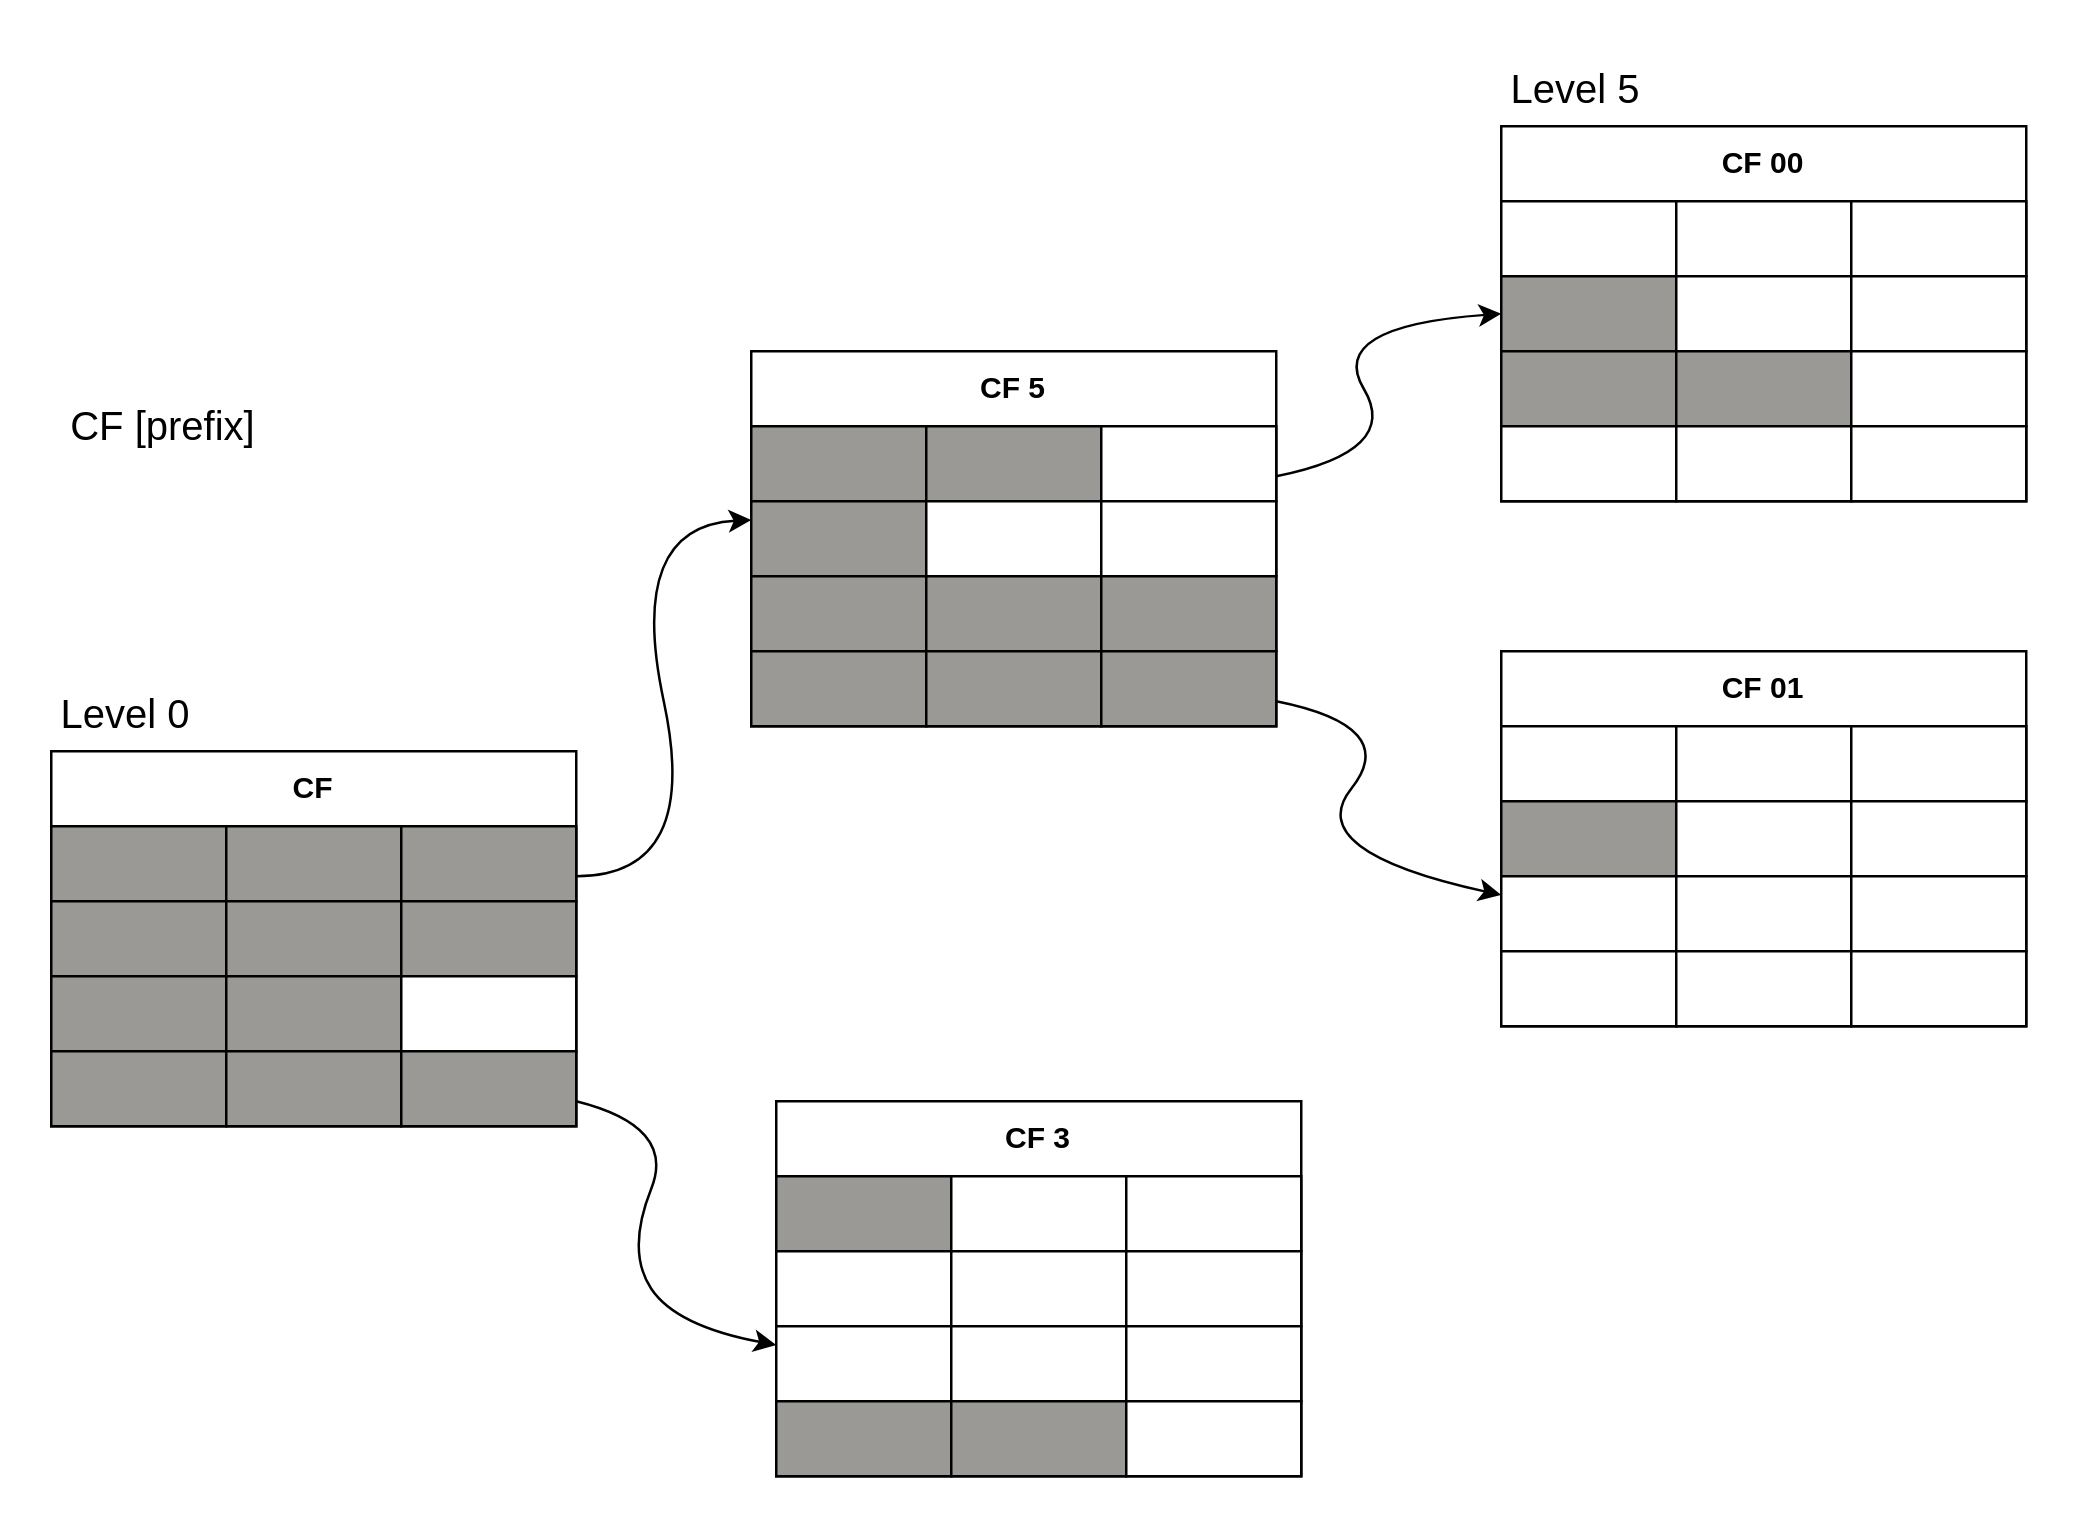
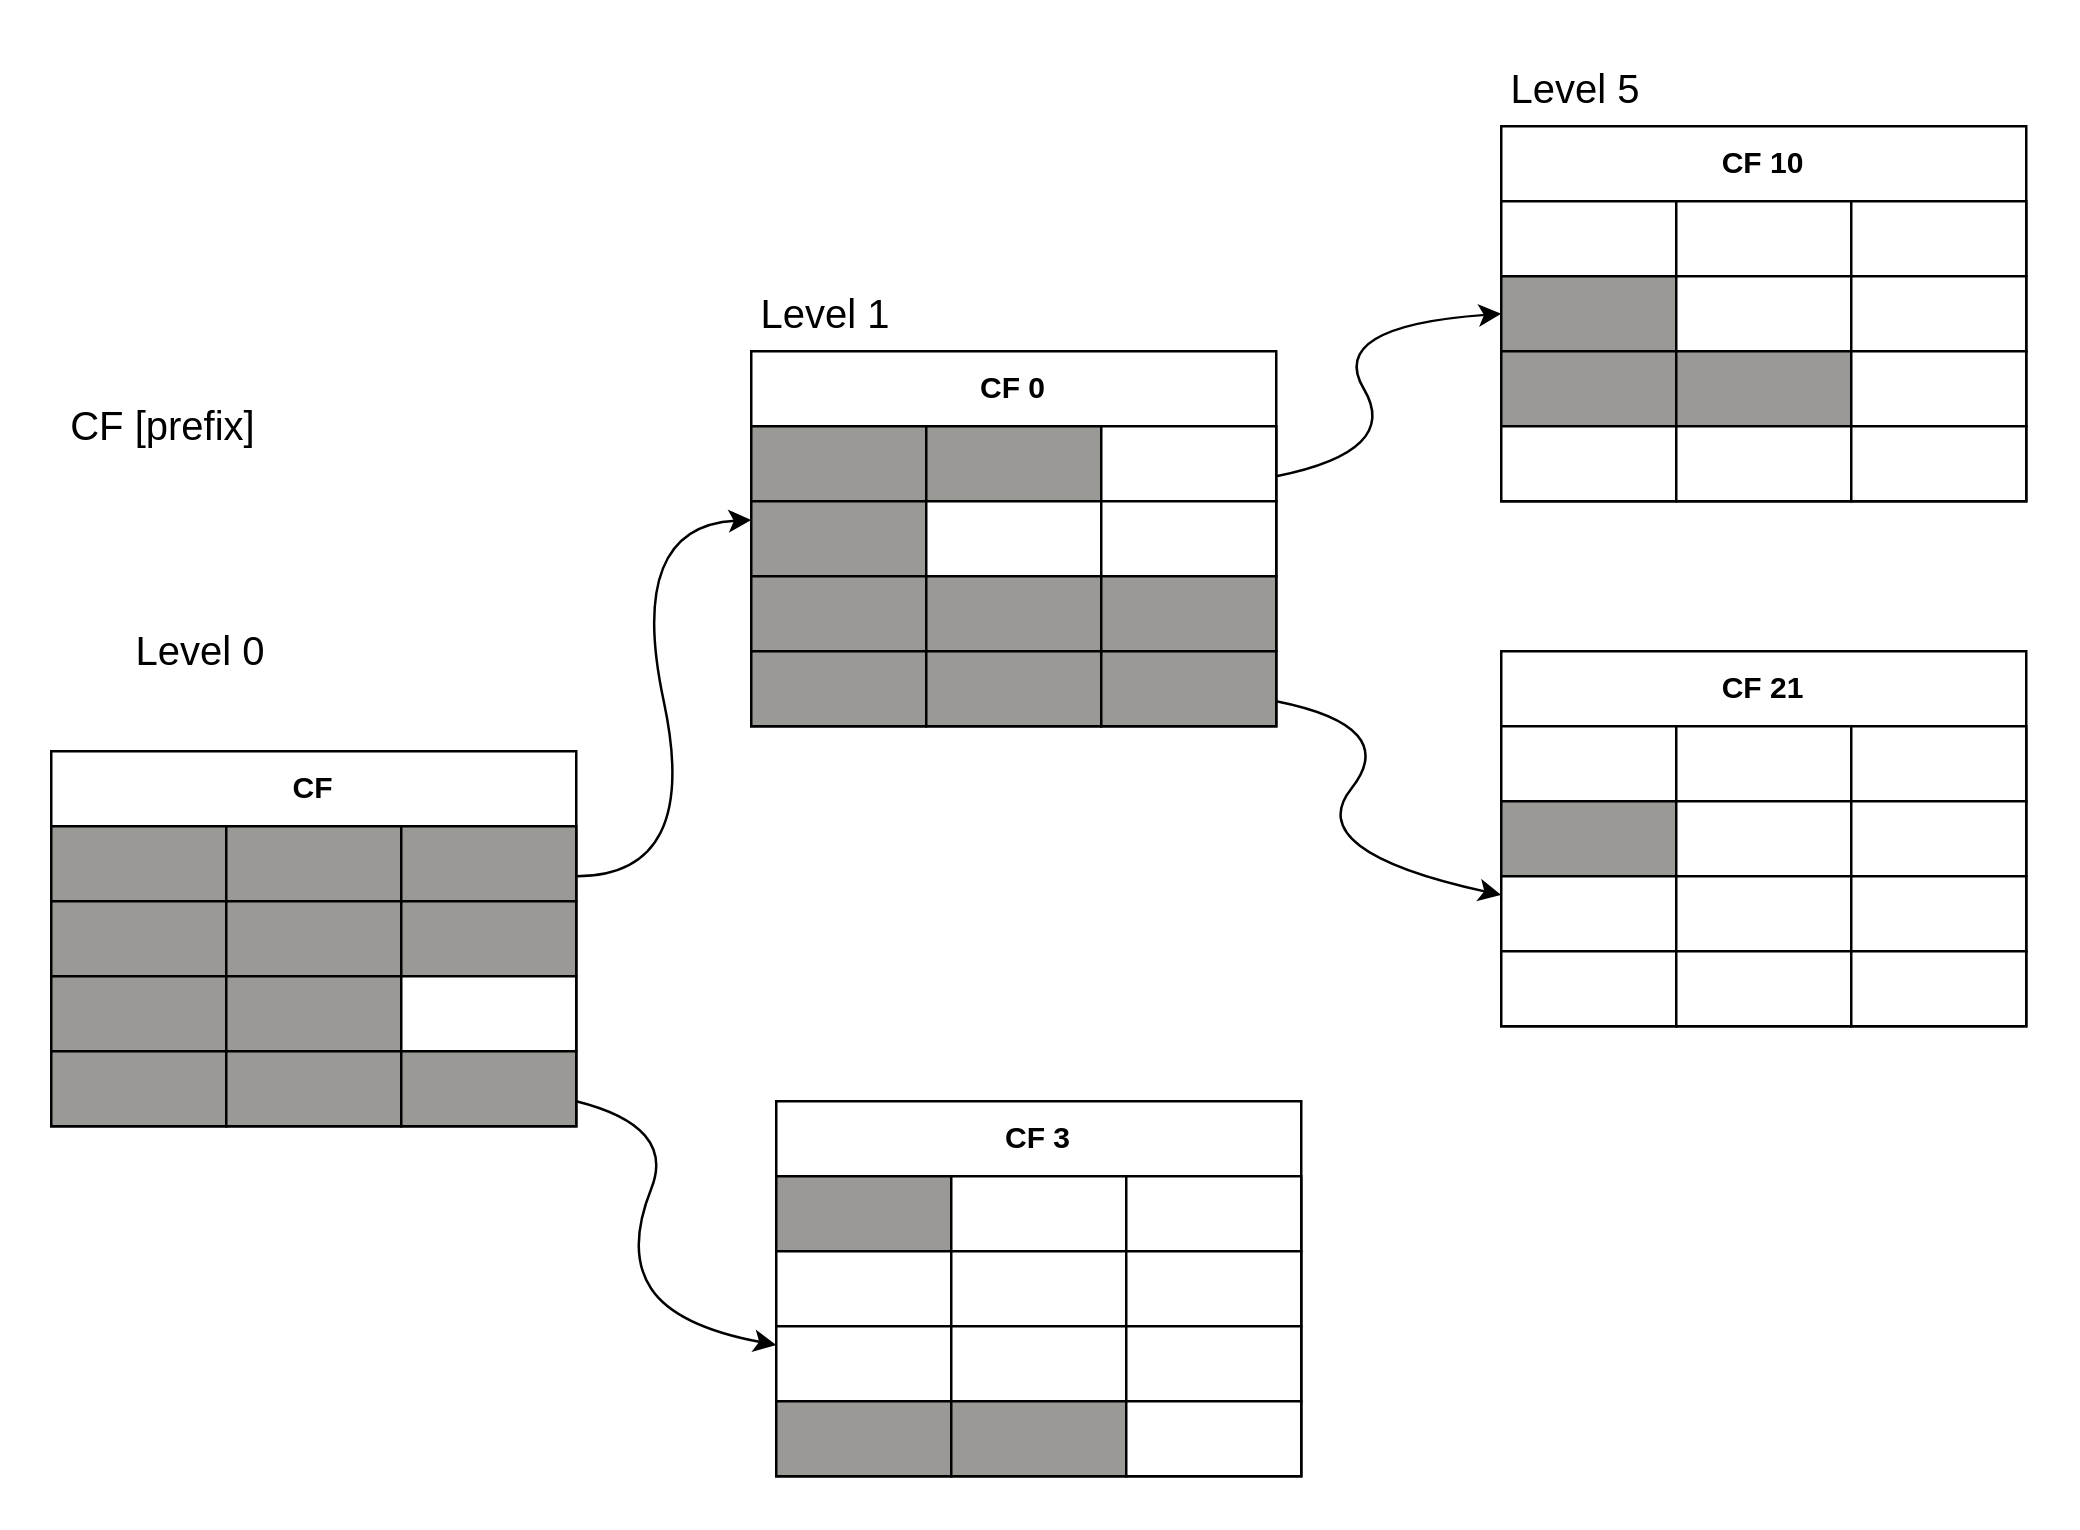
(1764, 164) -> (1764, 164)
none -> (826, 314)
(1014, 389) -> (1014, 389)
(1764, 689) -> (1764, 689)
(126, 714) -> (201, 651)
